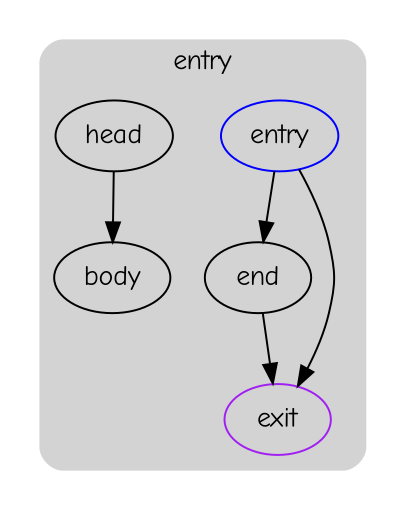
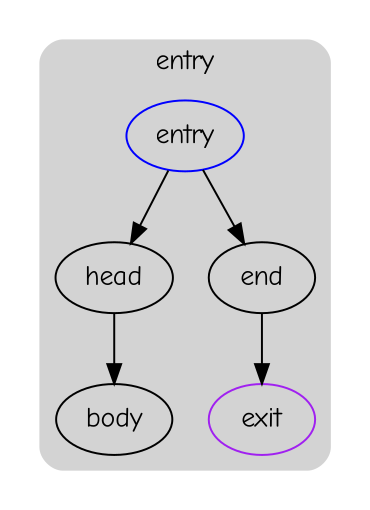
(334, 268) -> (154, 198)
